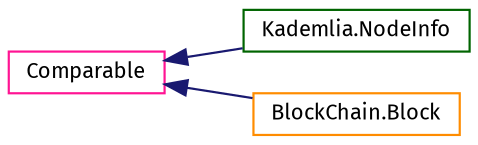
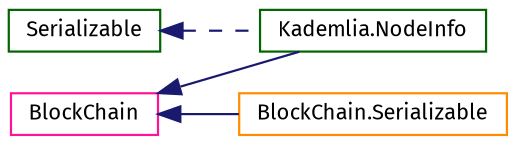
none -> (84, 31)
(87, 72) -> (84, 114)
(357, 114) -> (373, 114)
